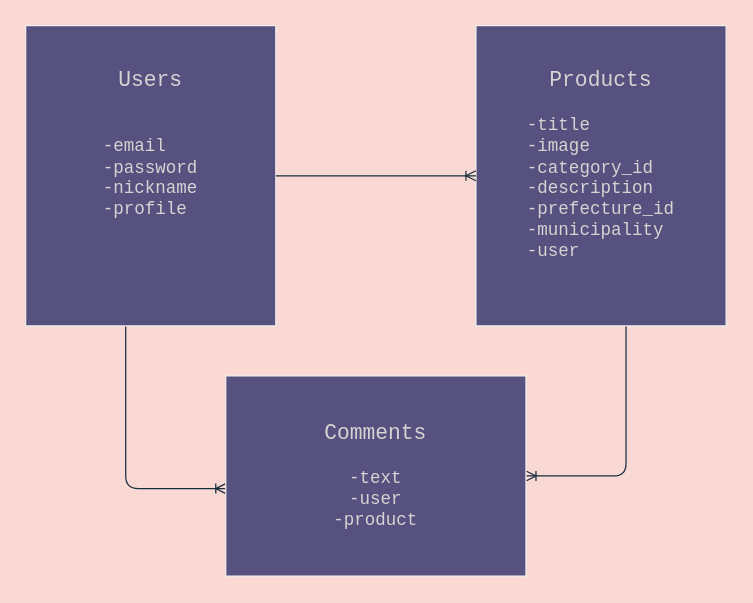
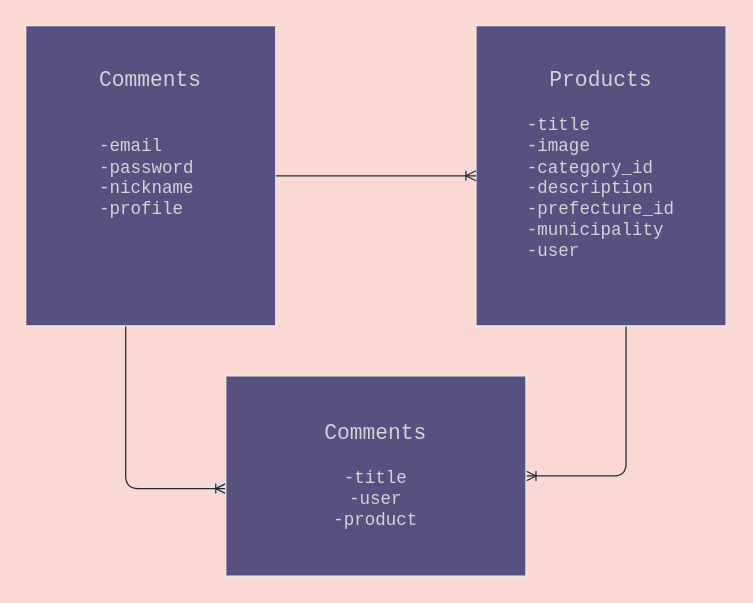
(151, 176) -> (151, 176)
(376, 476) -> (376, 476)
